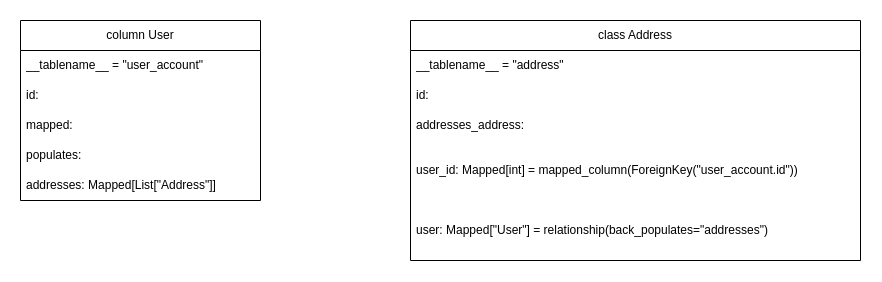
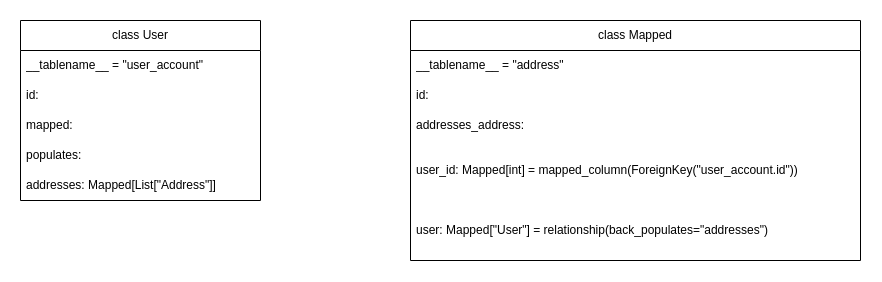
(141, 36) -> (141, 36)
(636, 36) -> (636, 36)
